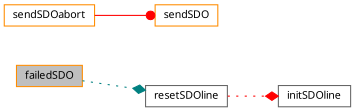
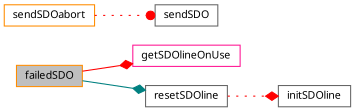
(120, 15) -> (120, 15)
(186, 15) -> (186, 15)
none -> (186, 56)
(108, 85) -> (108, 85)
